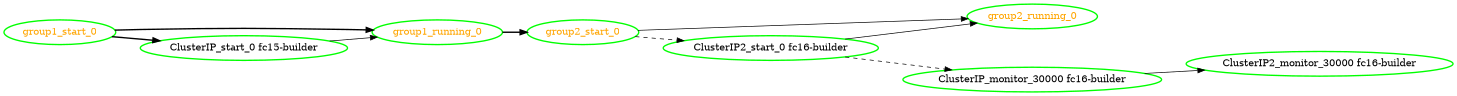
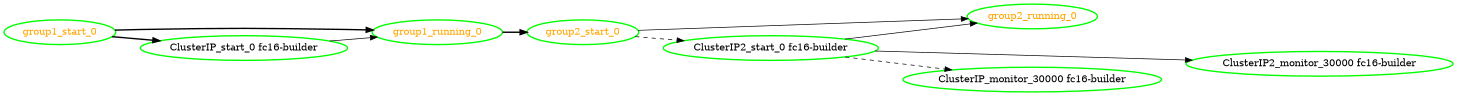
(244, 48) -> (244, 48)
(1171, 72) -> (1030, 55)
